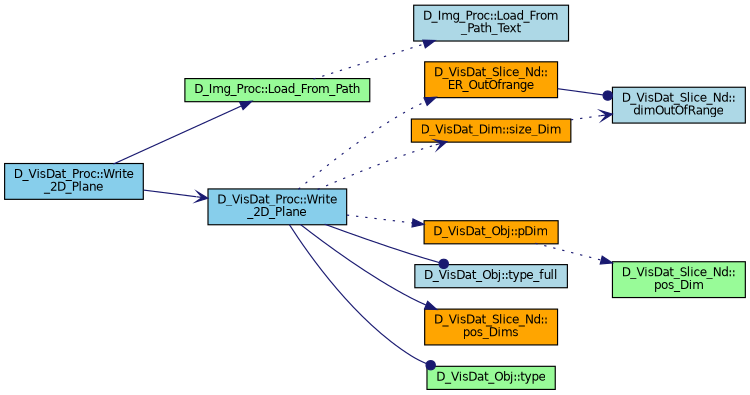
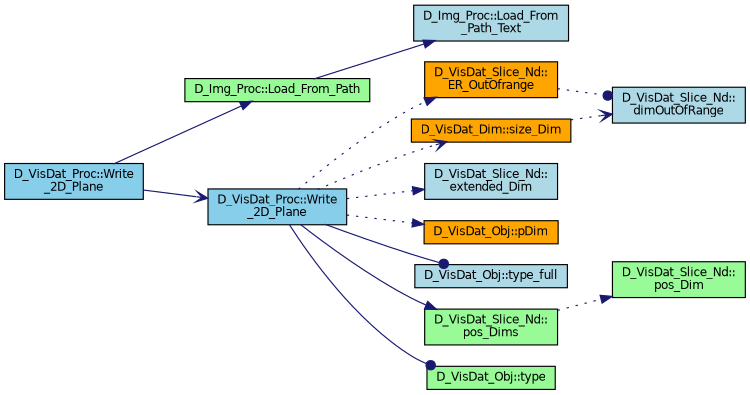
(369, 62) -> (369, 62)
(580, 92) -> (580, 92)
none -> (491, 181)
(568, 252) -> (579, 305)
(491, 327) -> (491, 327)
